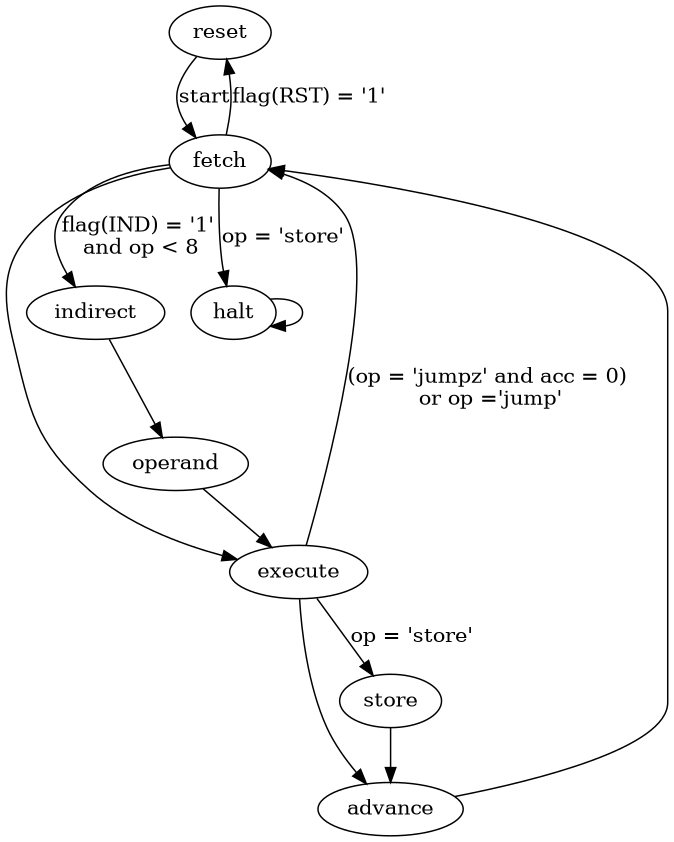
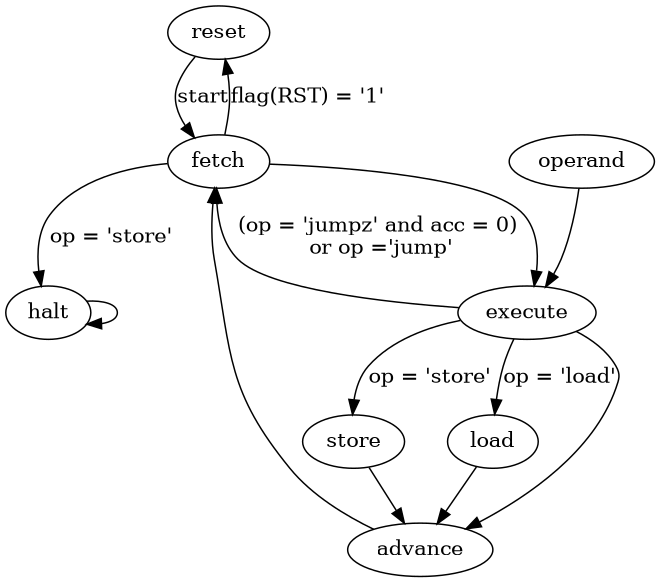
(96, 313) -> none
none -> (493, 442)
